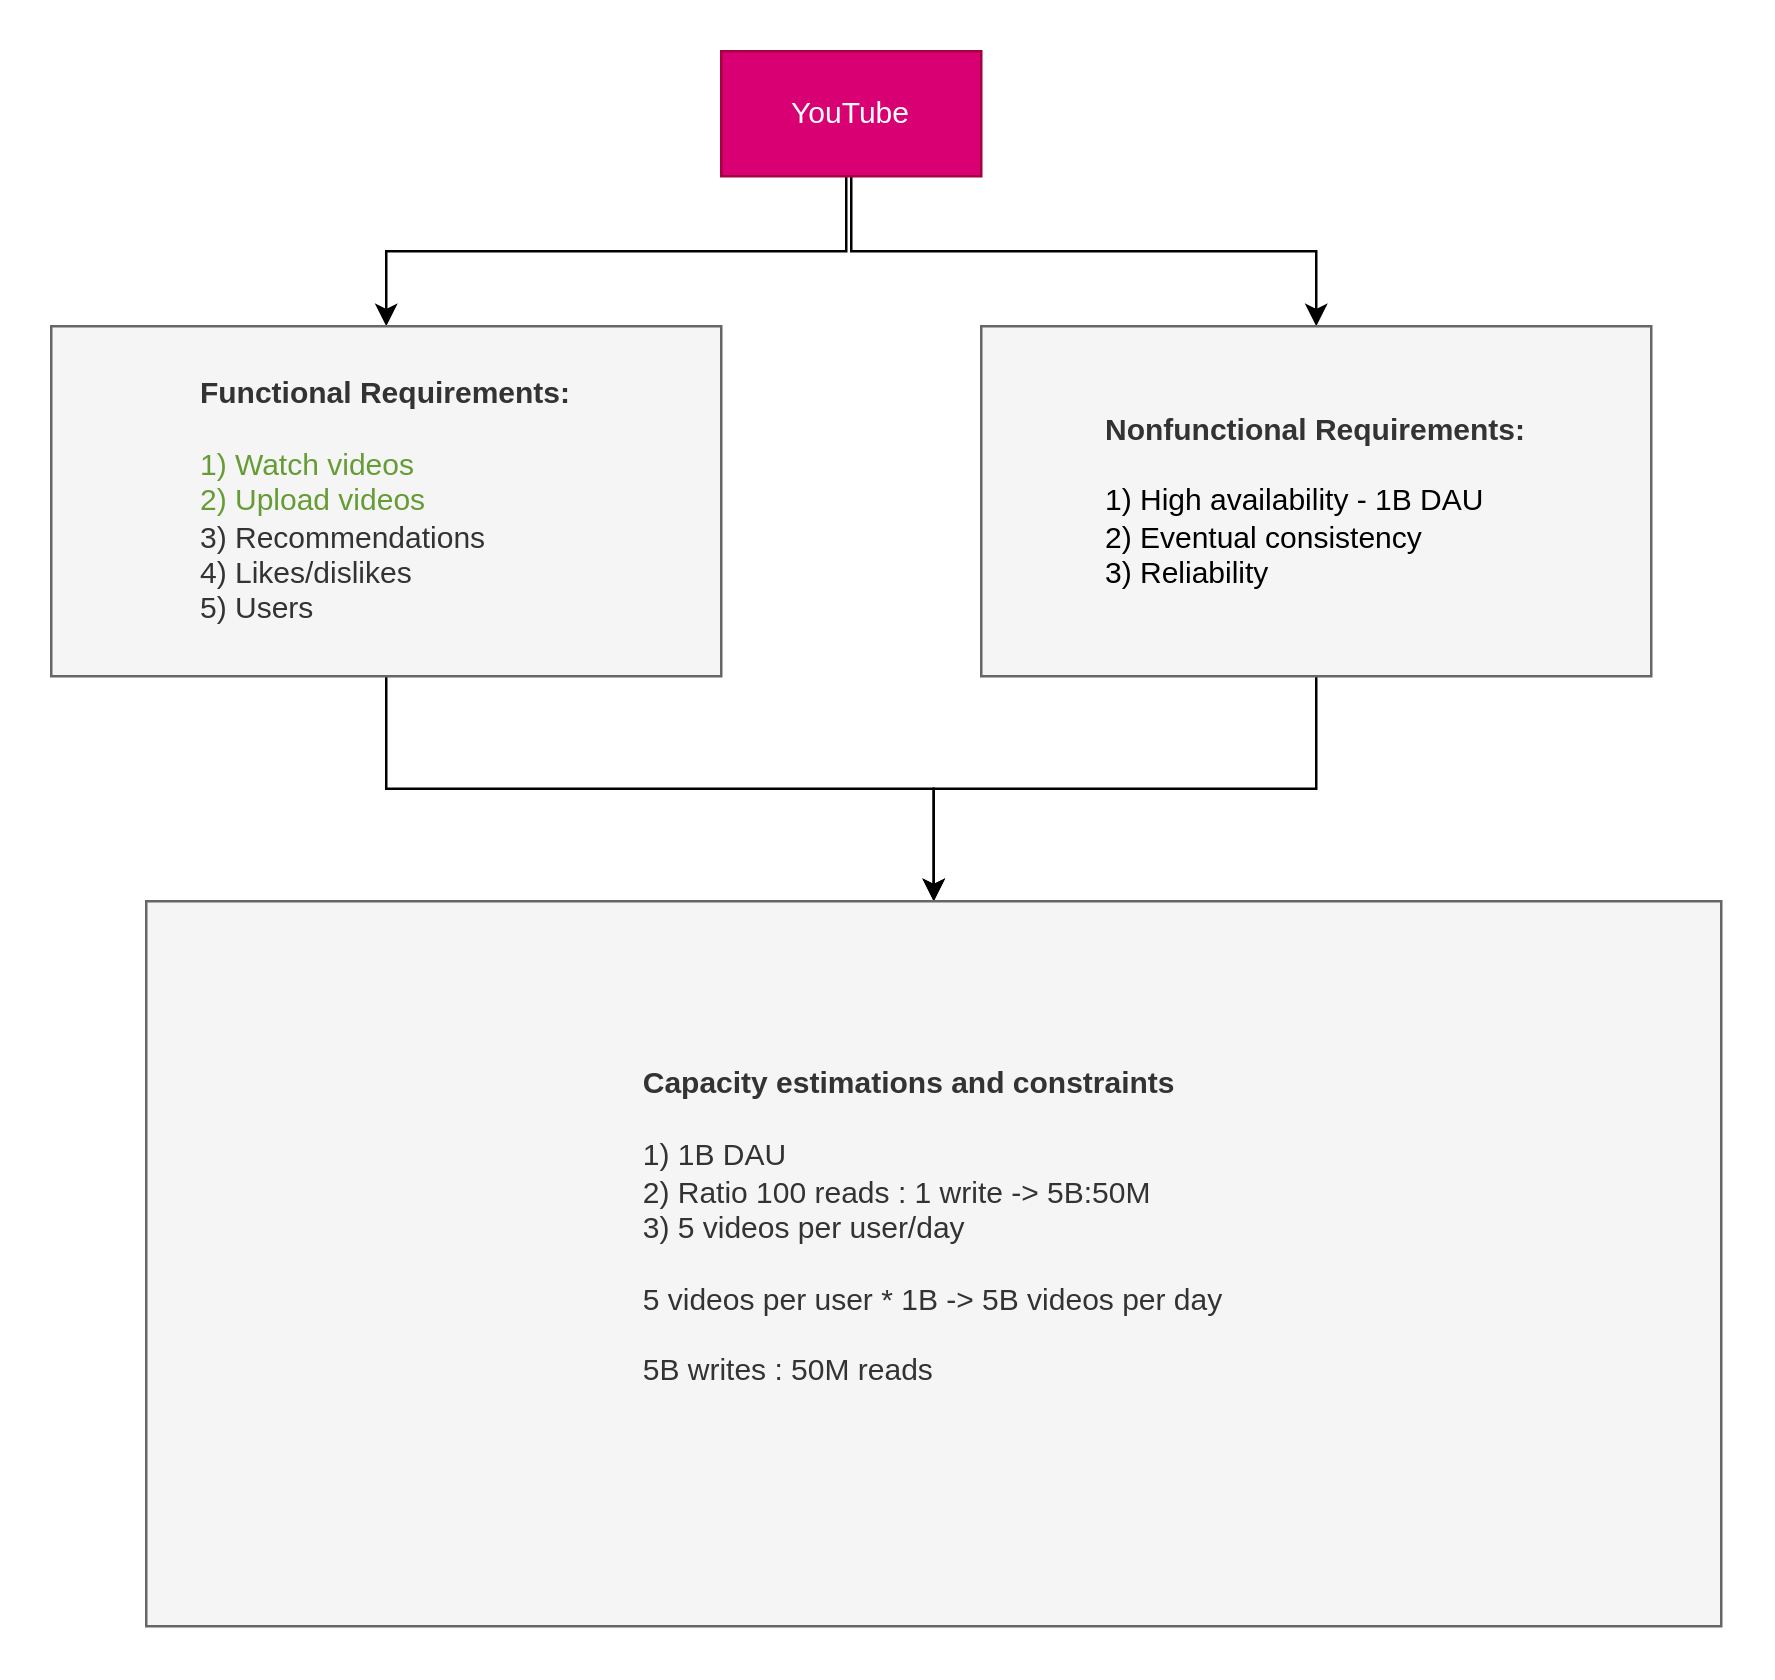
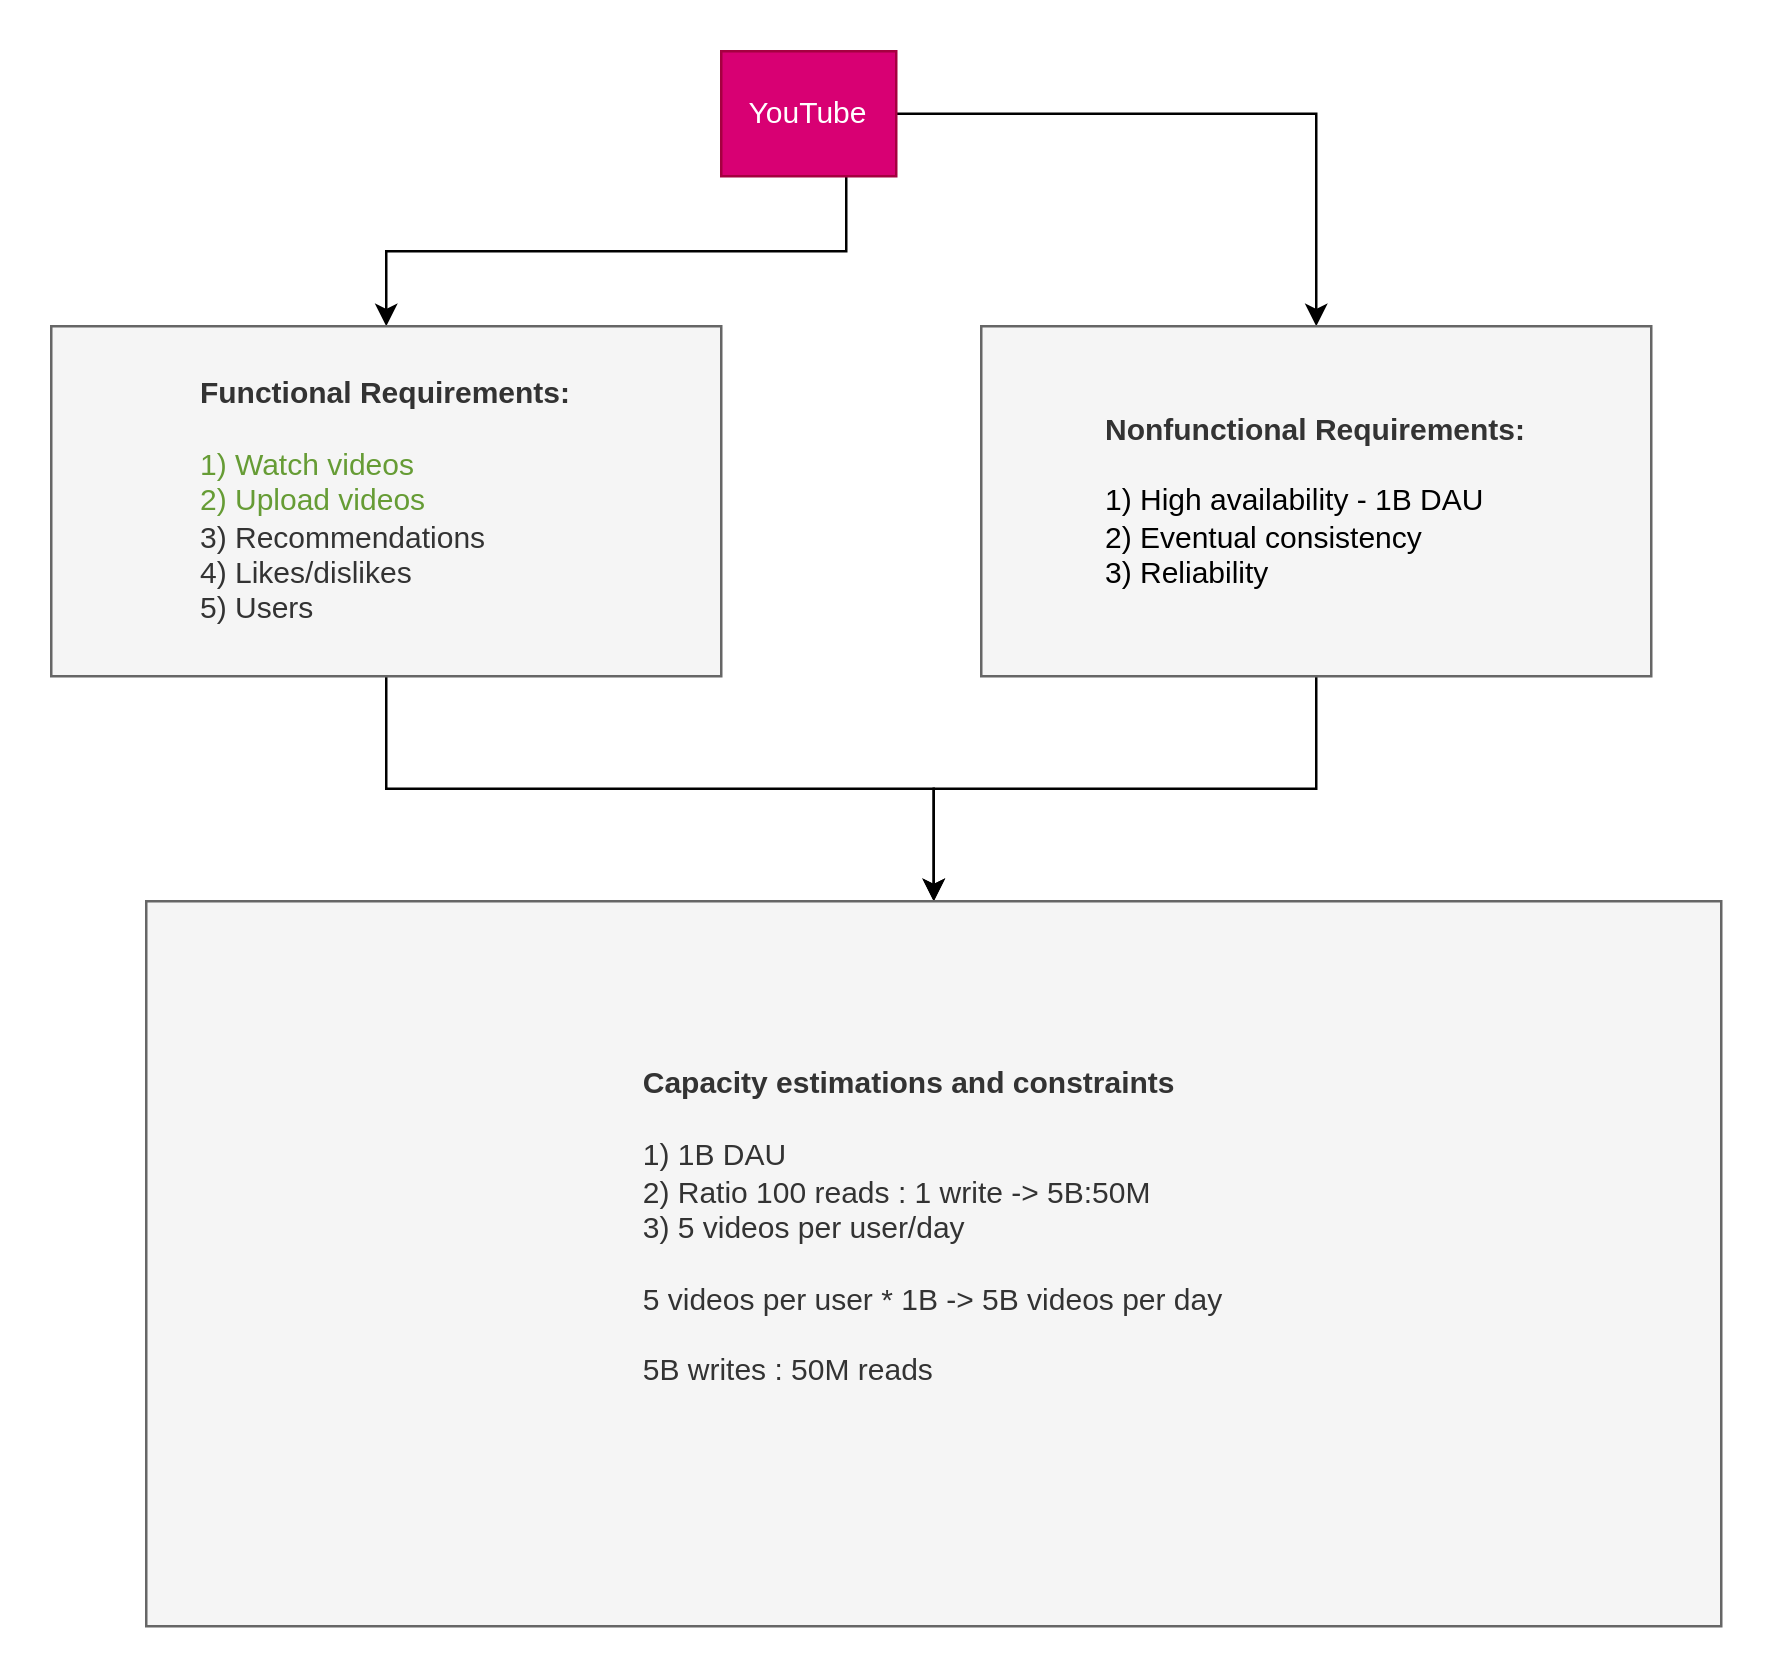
(851, 114) -> (809, 114)
